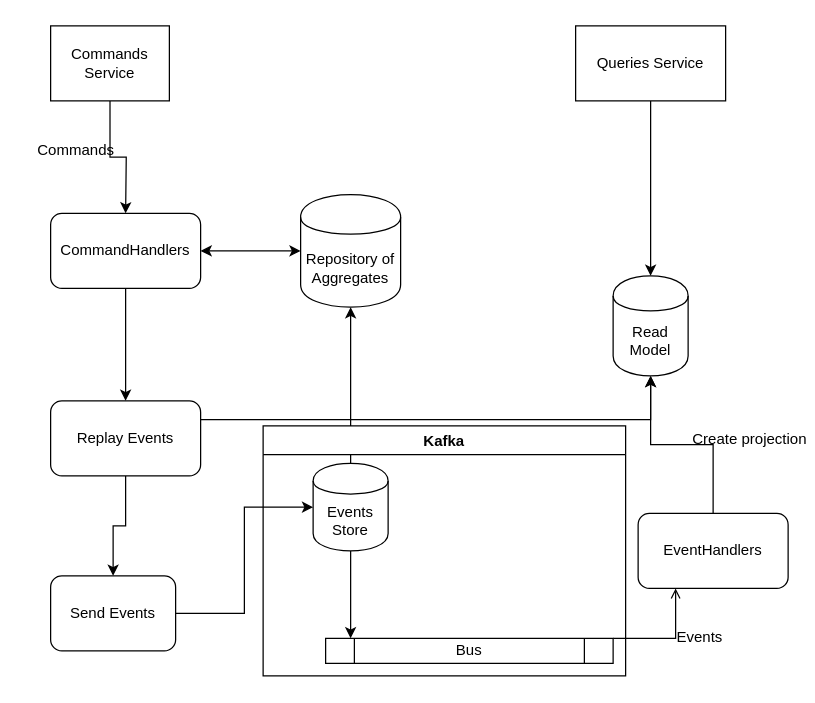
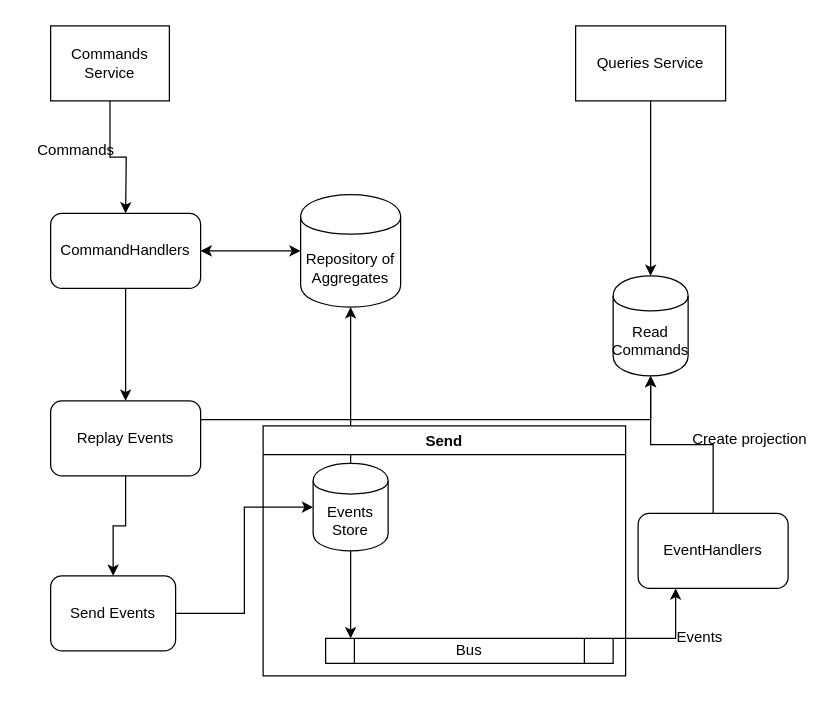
(651, 341) -> (651, 341)
(444, 441) -> (444, 441)
(676, 596) -> (676, 598)
